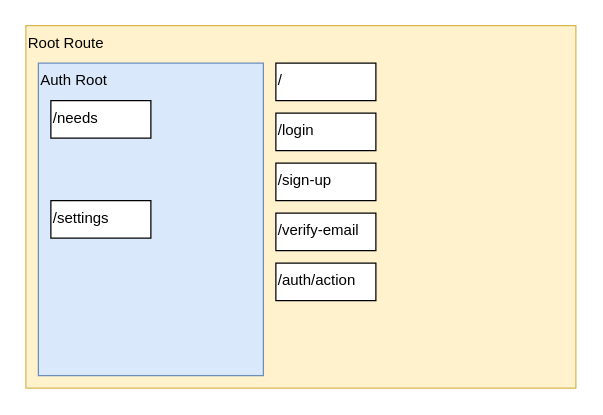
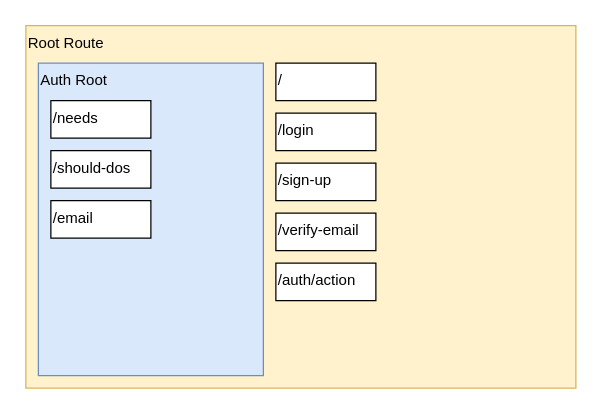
none -> (101, 169)
(89, 218) -> (74, 218)
